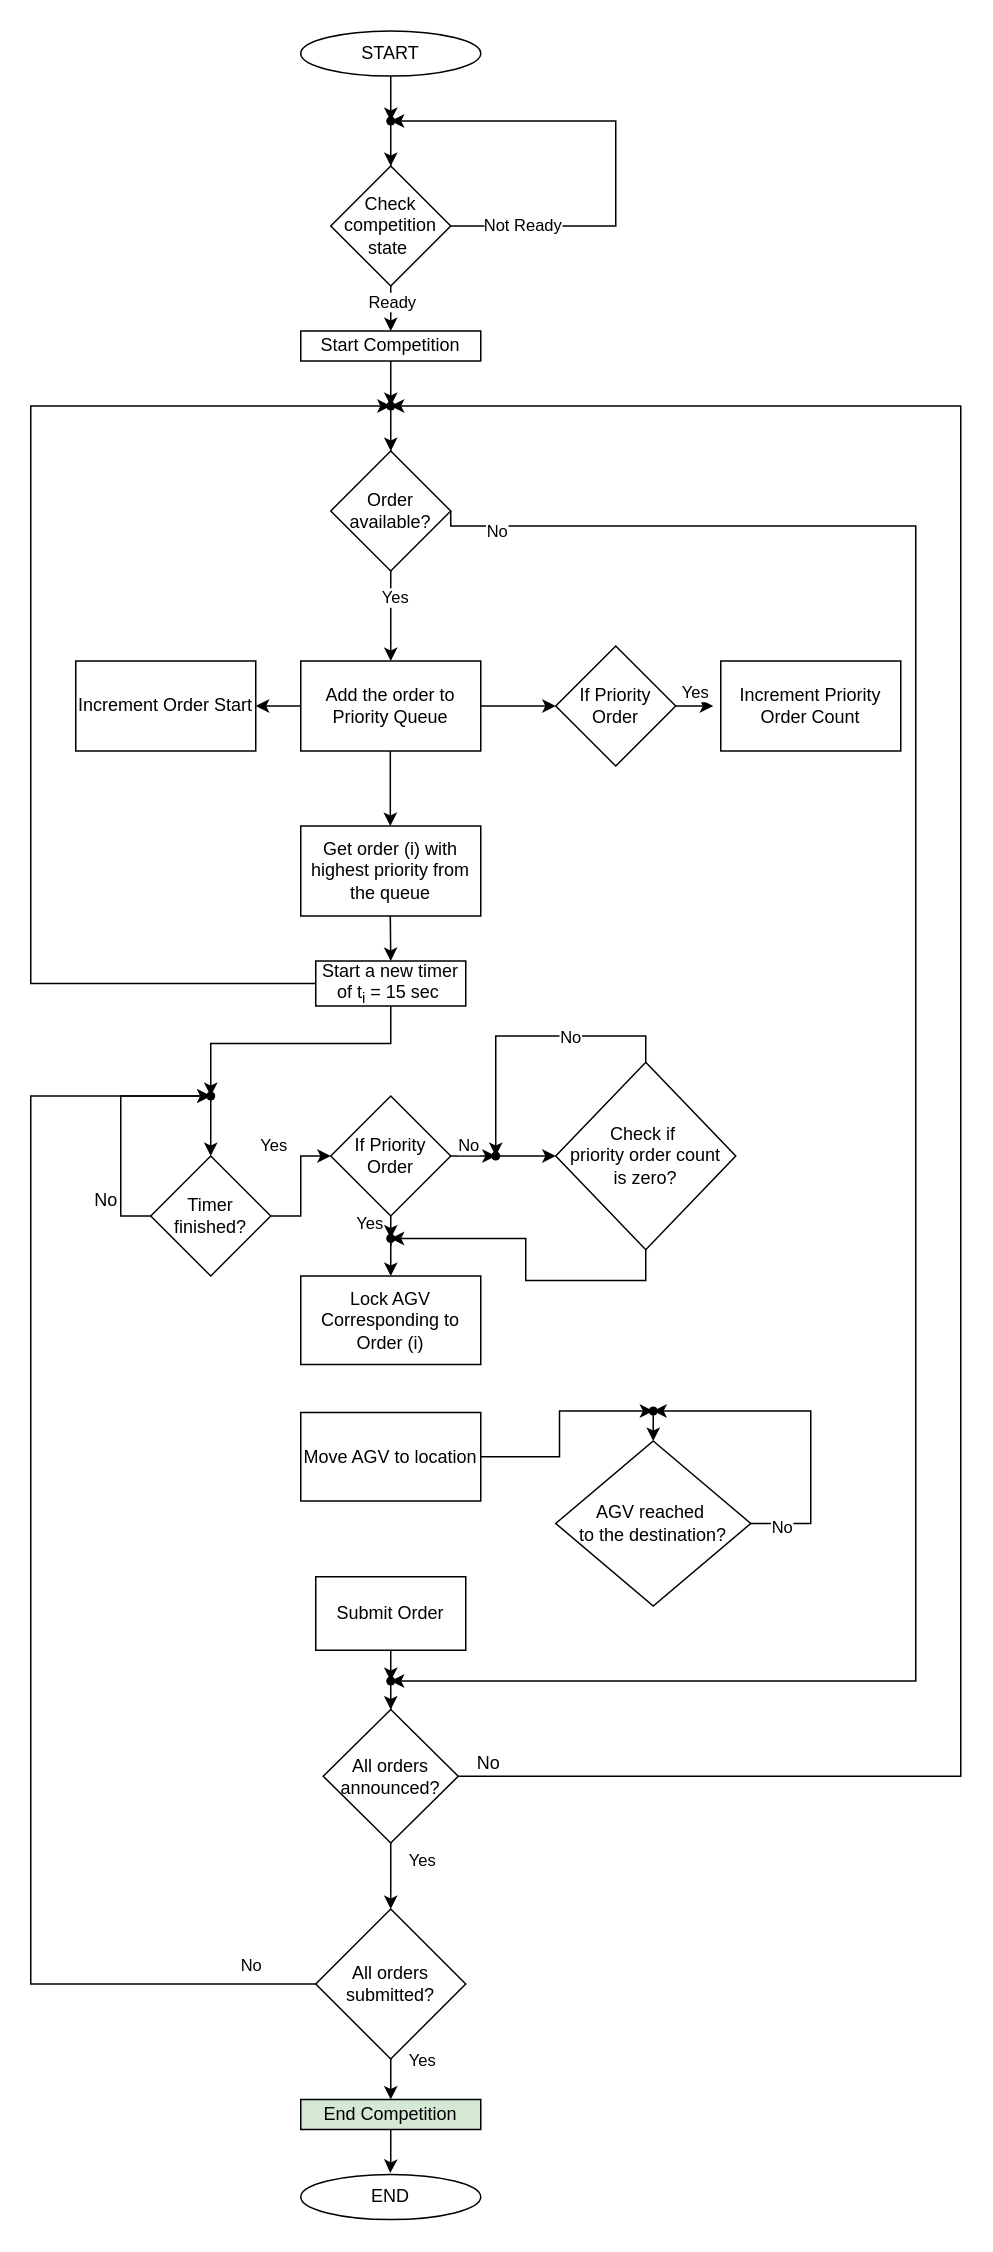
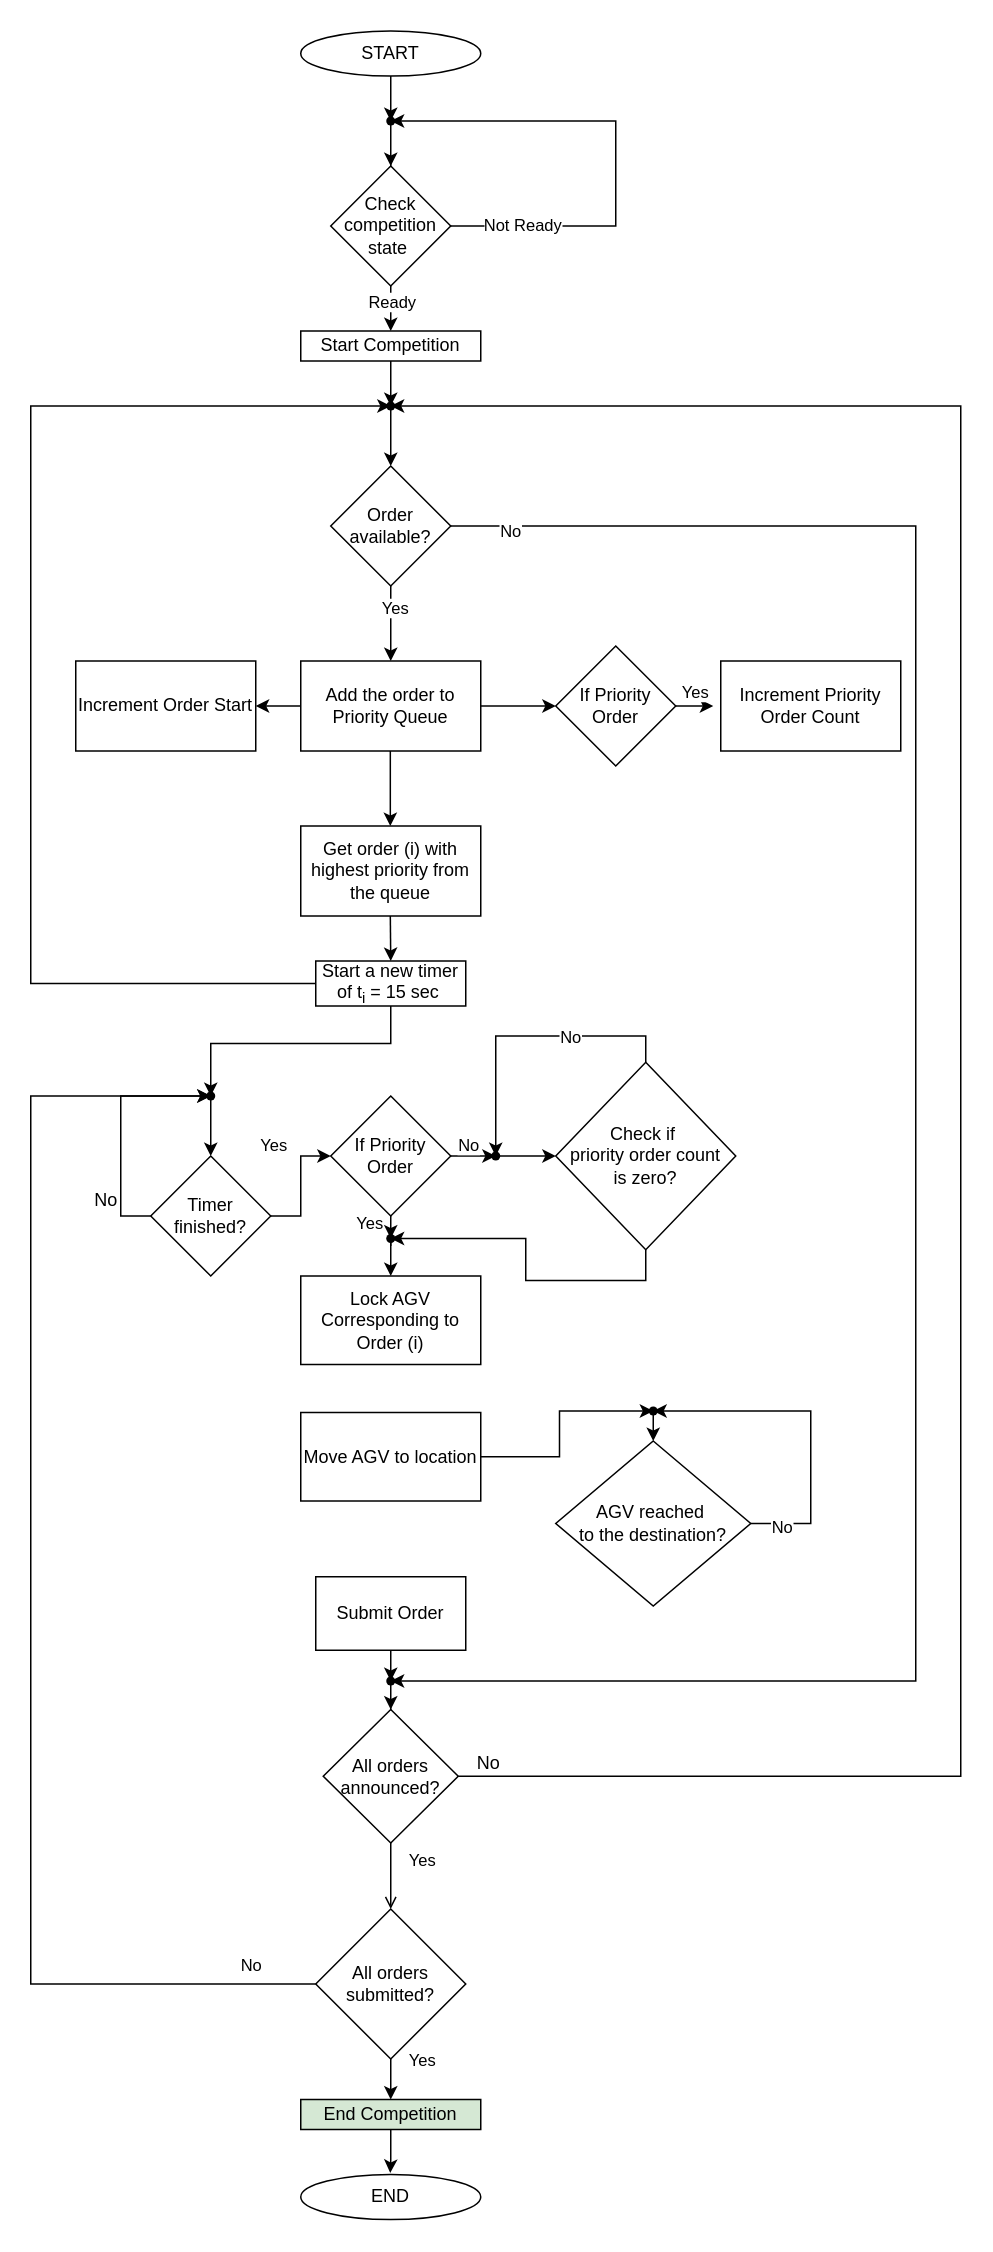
(391, 511) -> (391, 526)
(391, 1897) -> (391, 1899)
